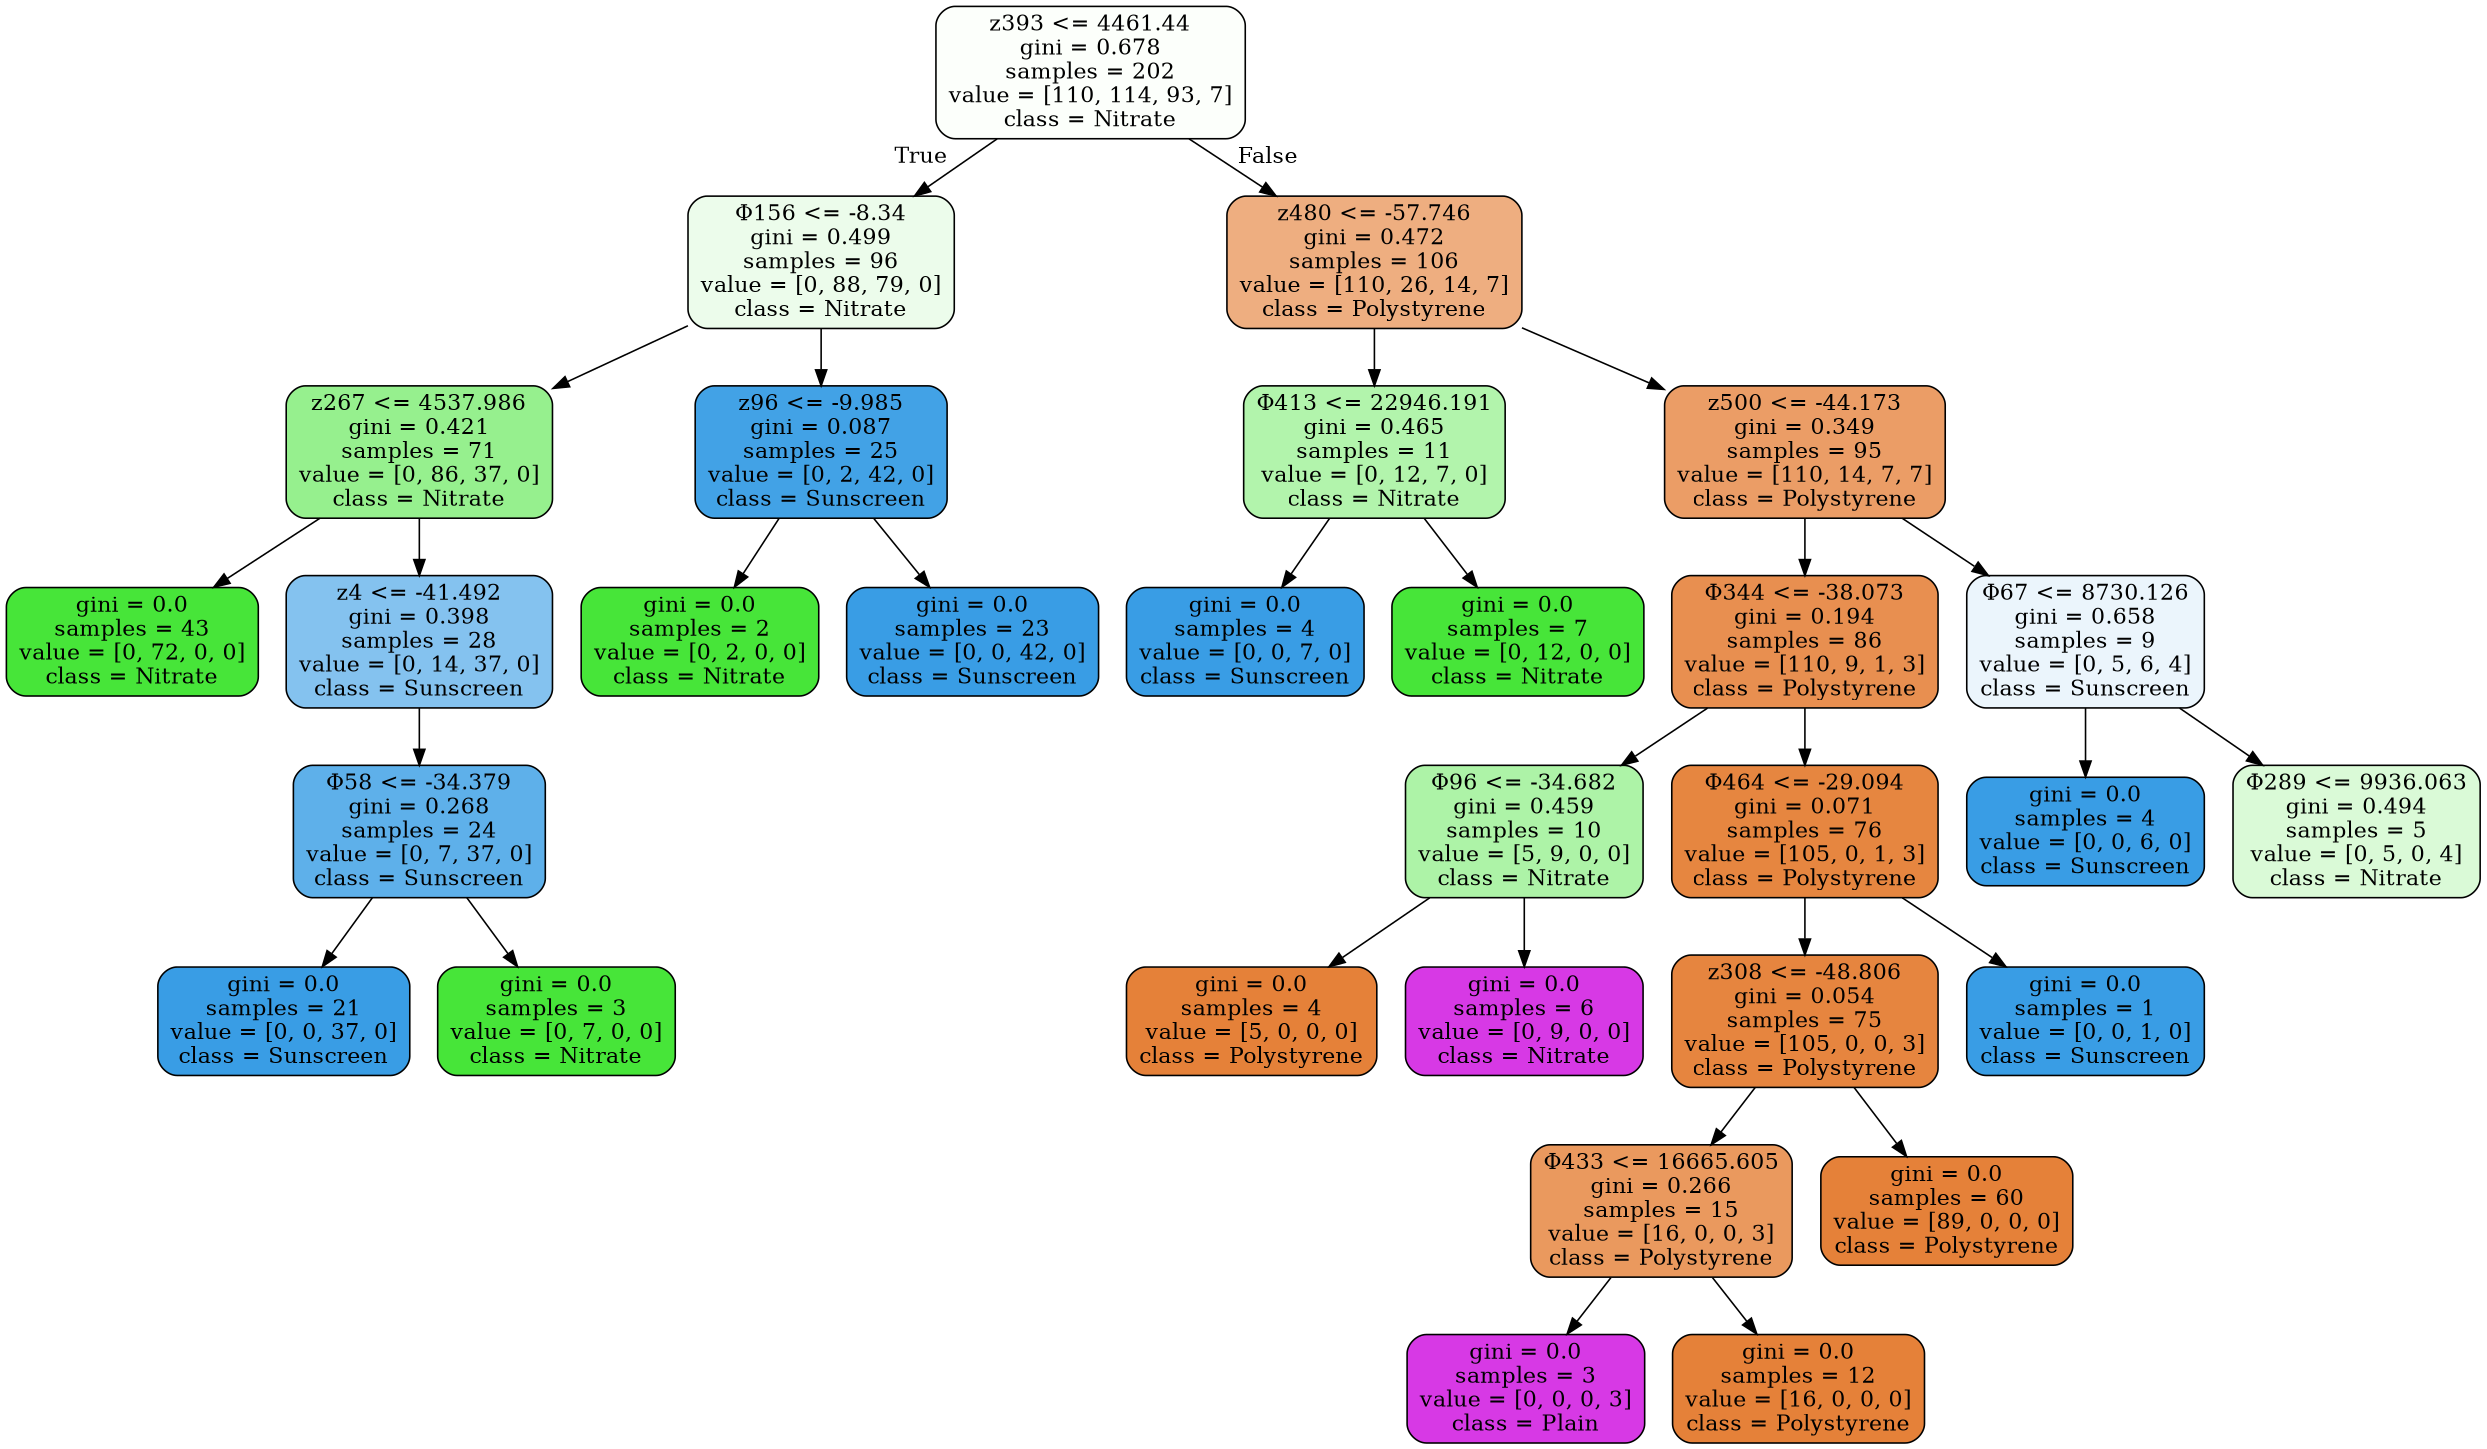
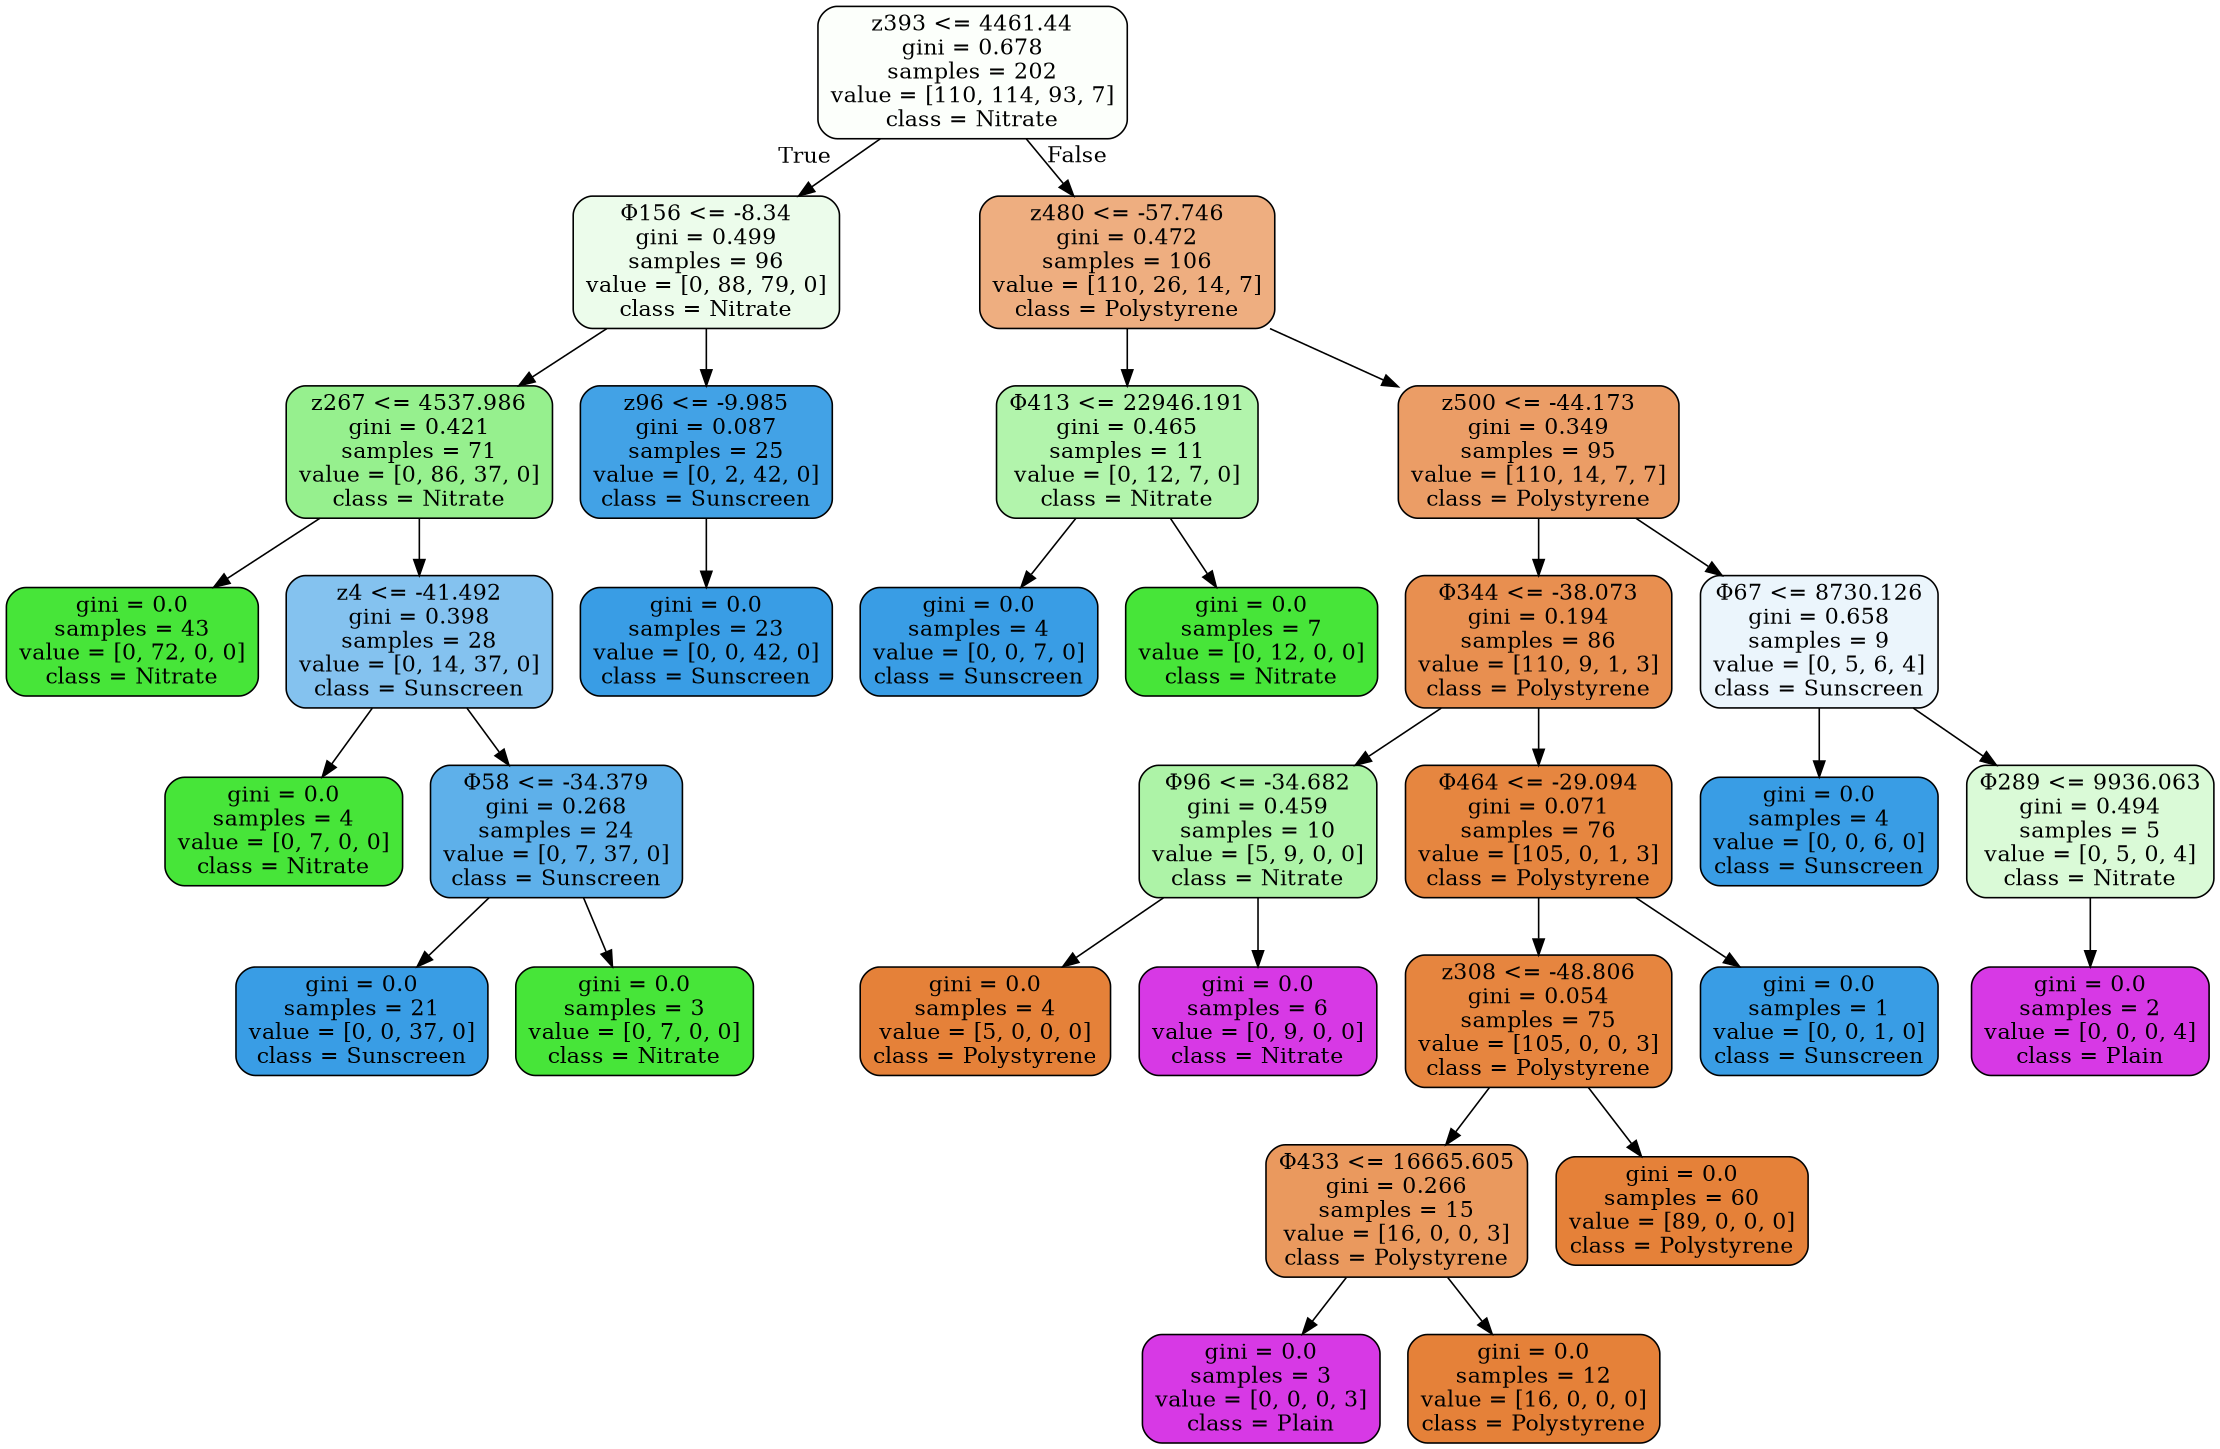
(700, 642) -> none
none -> (284, 832)
none -> (2090, 1021)
